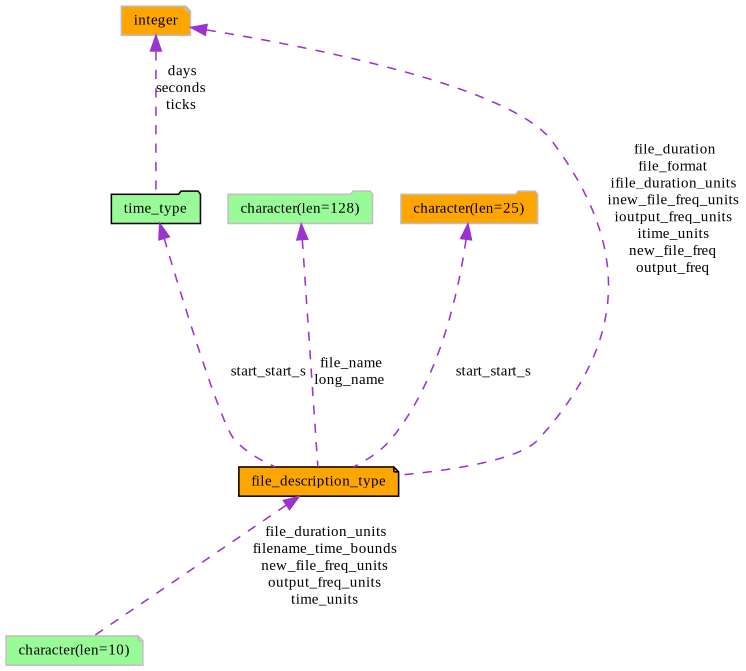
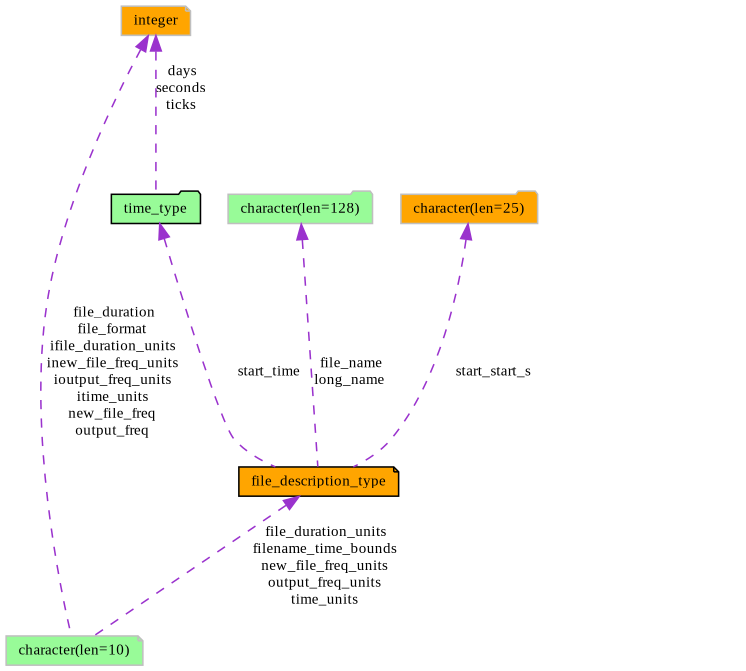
(581, 187) -> (44, 335)
(267, 372) -> (267, 372)
